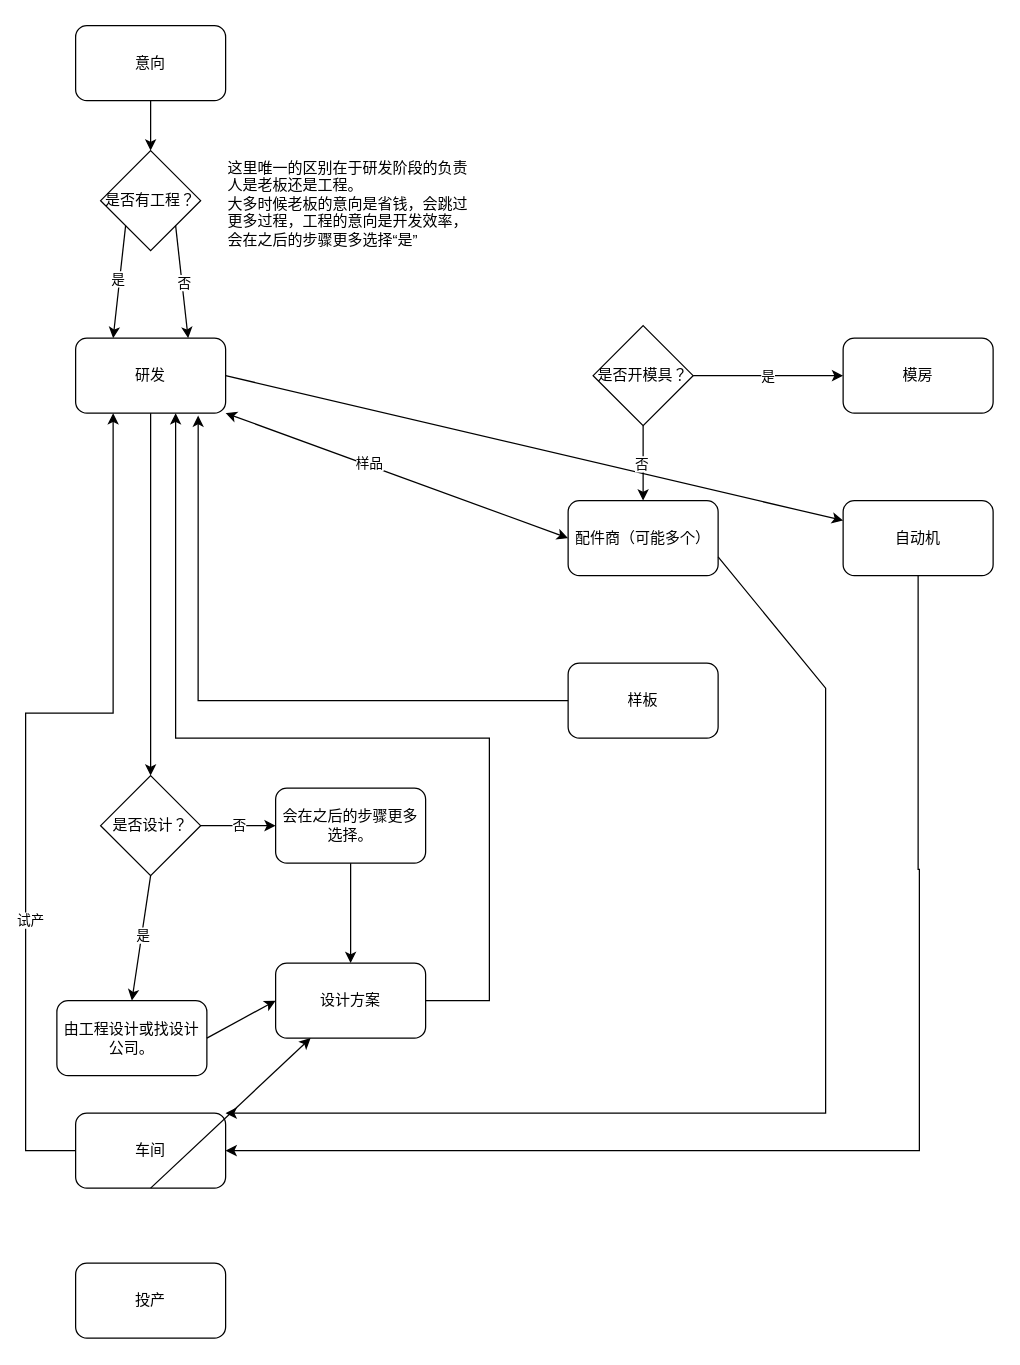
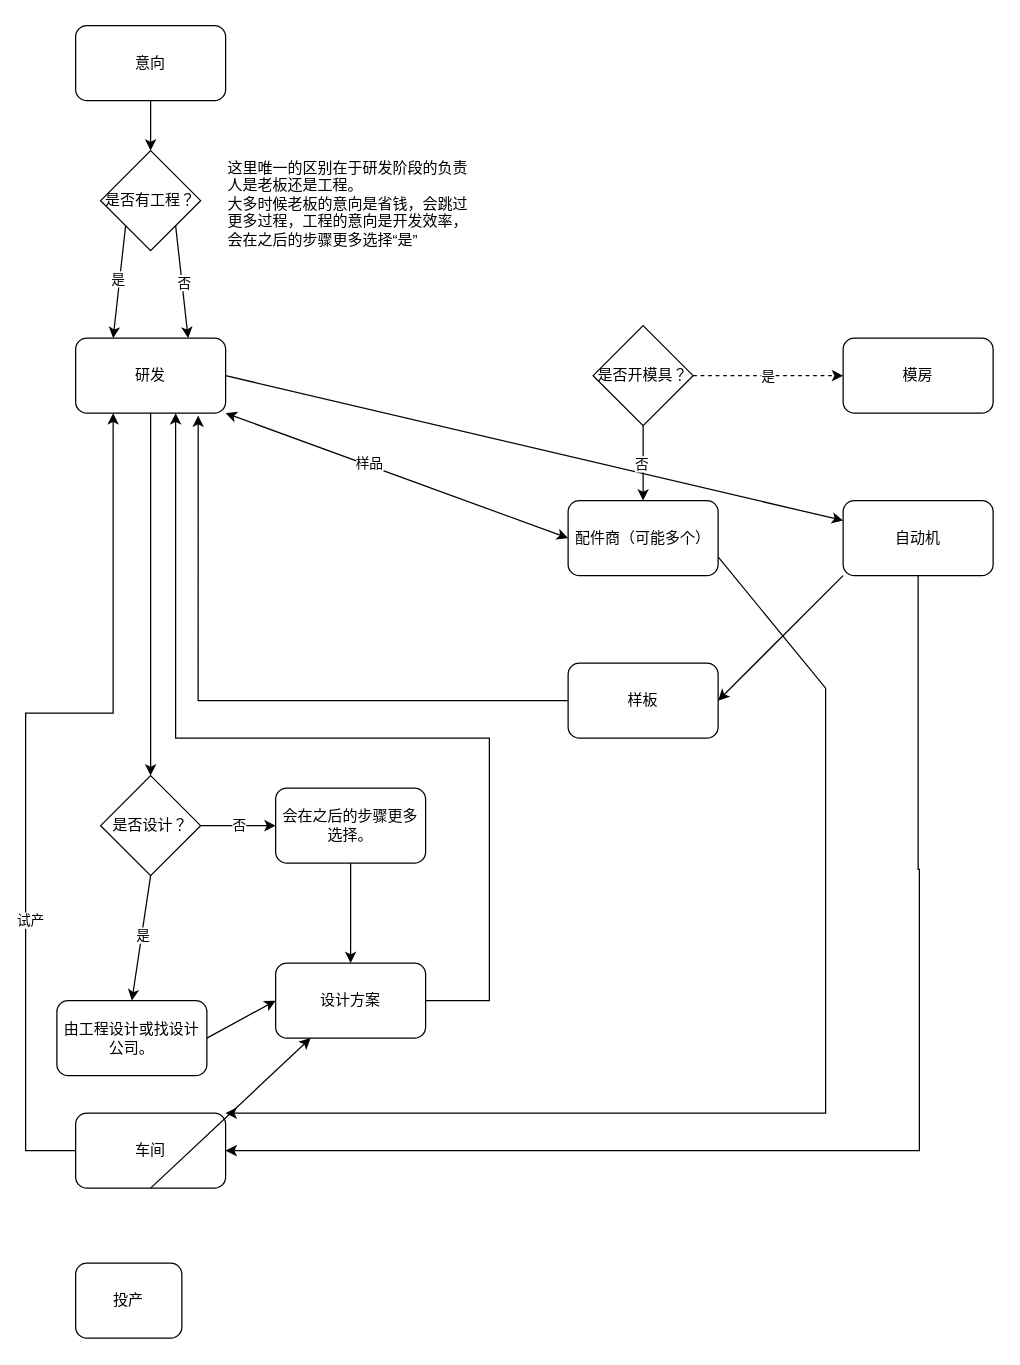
(728, 376) -> (728, 376)
none -> (785, 634)
(151, 1301) -> (129, 1301)
